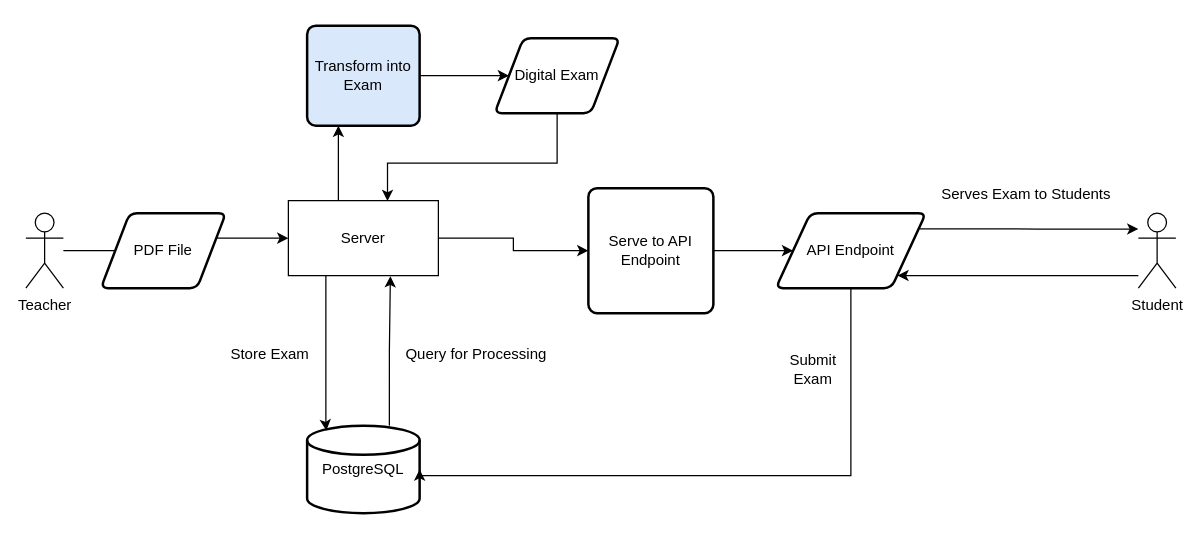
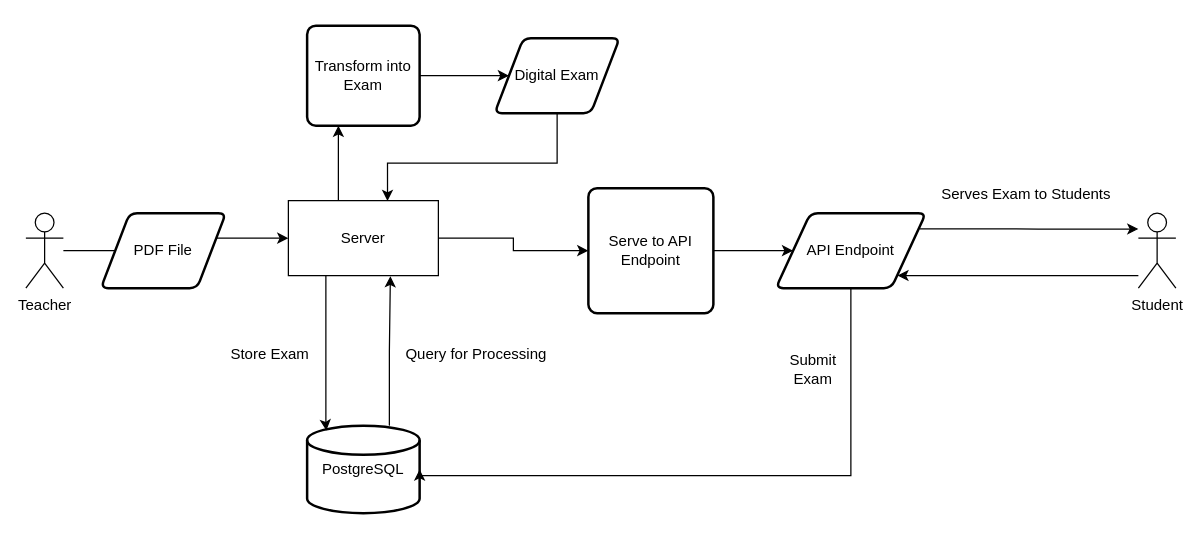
(363, 76) -> (363, 76)
